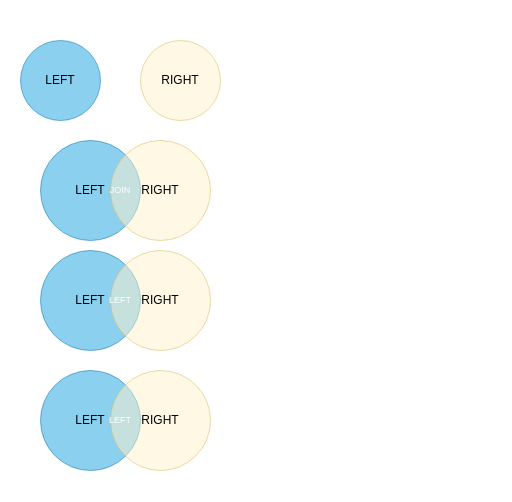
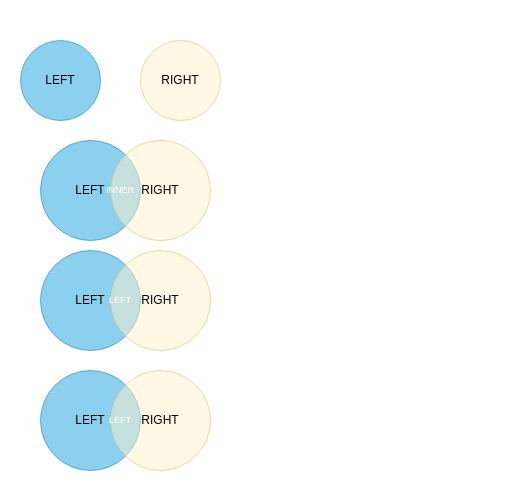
(121, 191) -> (121, 191)
